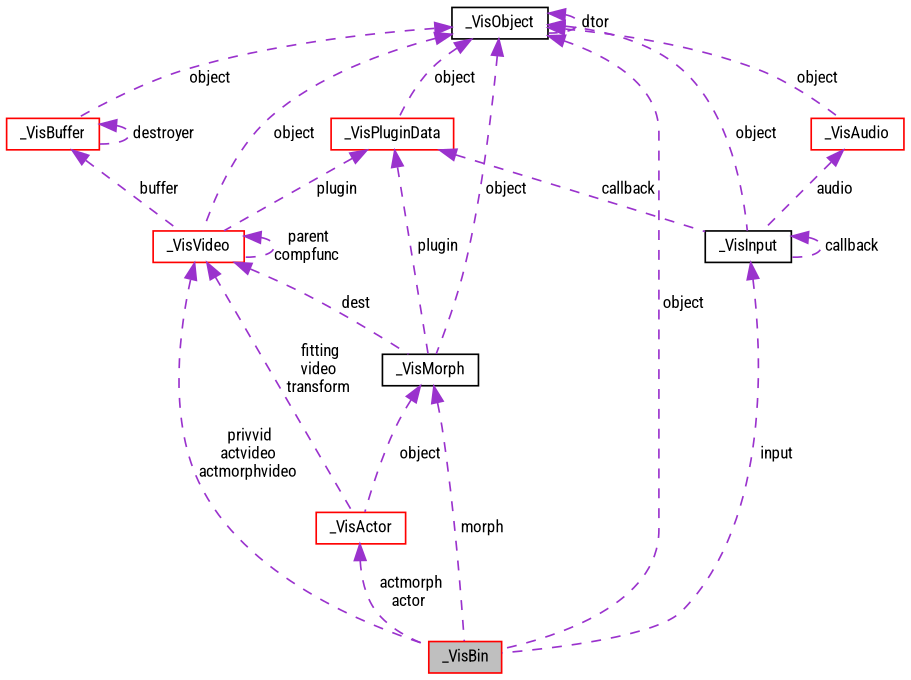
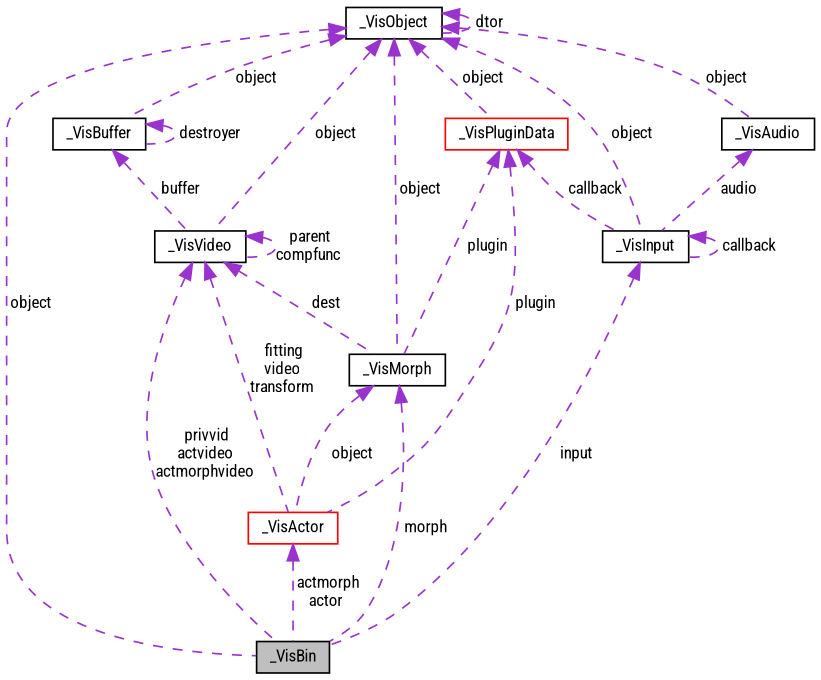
(53, 134) -> (99, 134)
(858, 134) -> (768, 134)
(288, 195) -> (478, 370)
(199, 247) -> (200, 247)
(465, 657) -> (293, 657)
